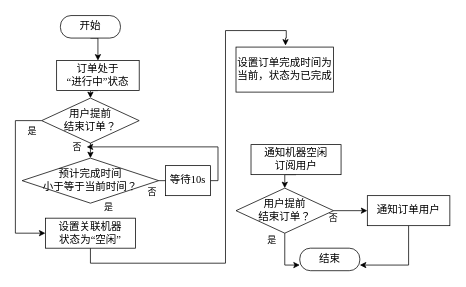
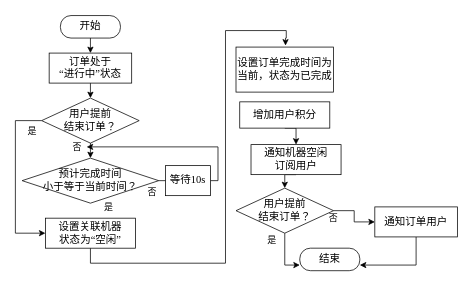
(98, 75) -> (90, 68)
none -> (285, 115)
none -> (296, 128)
(408, 210) -> (416, 222)
